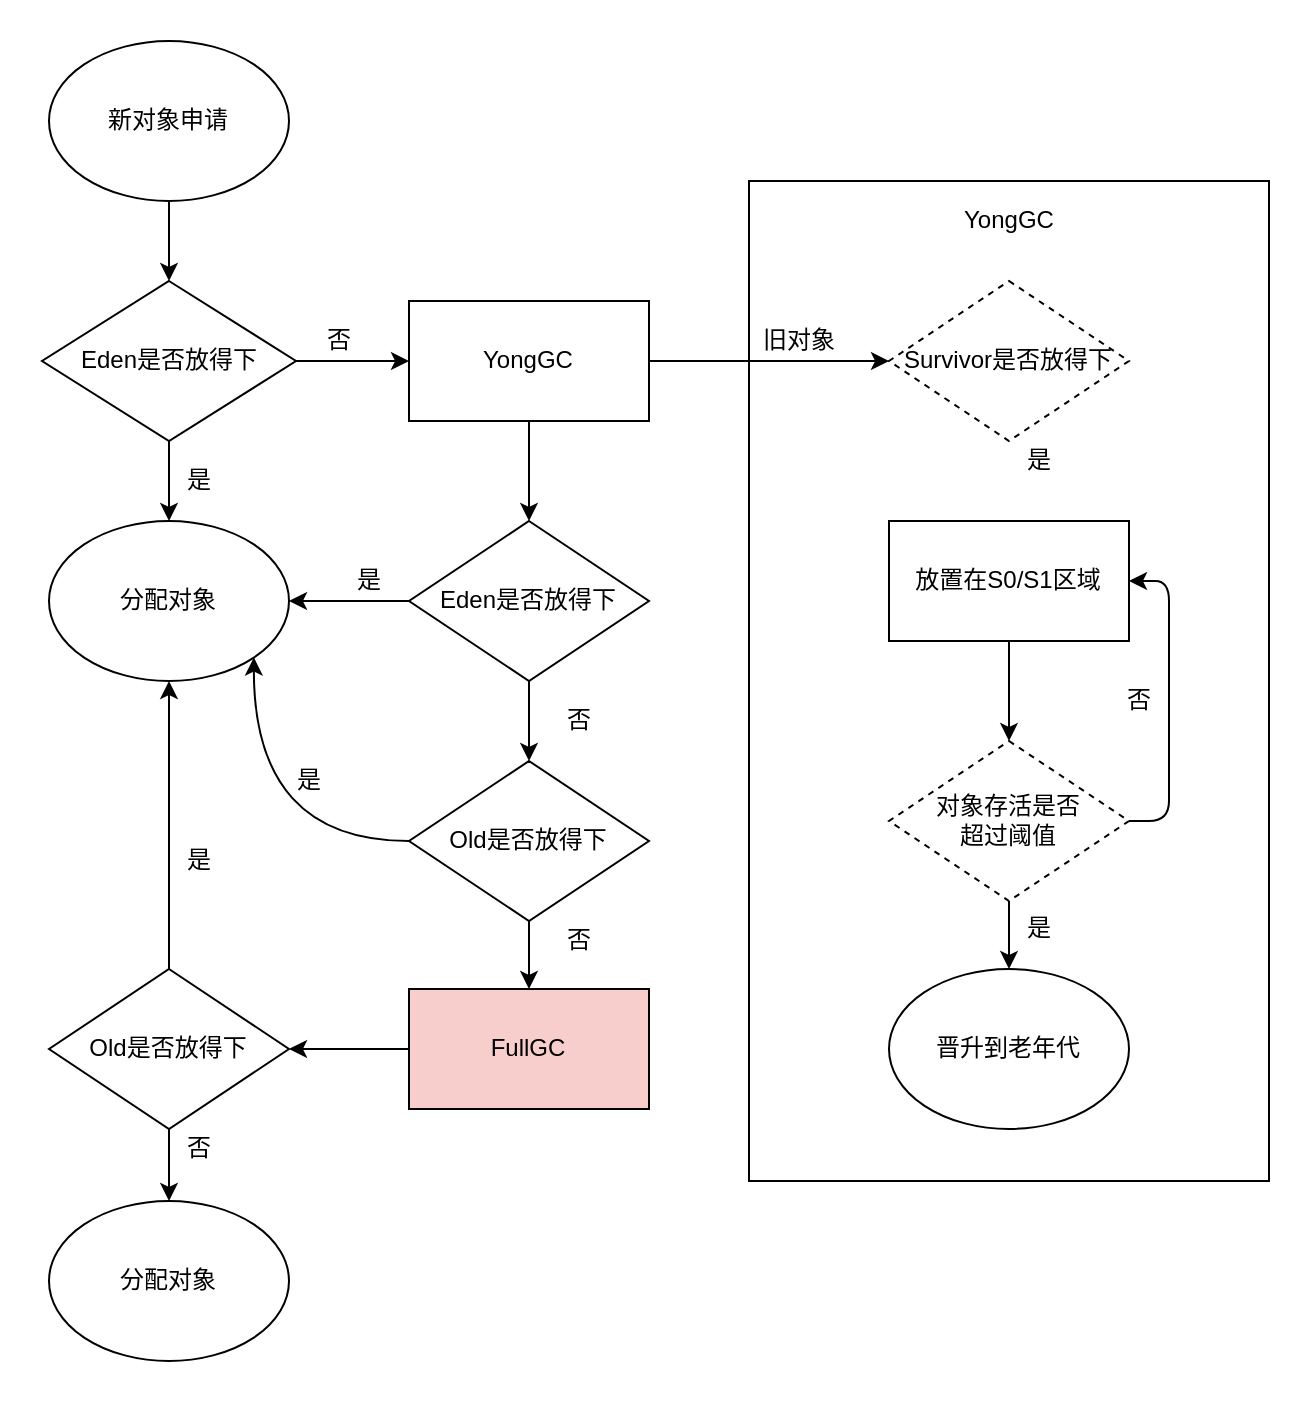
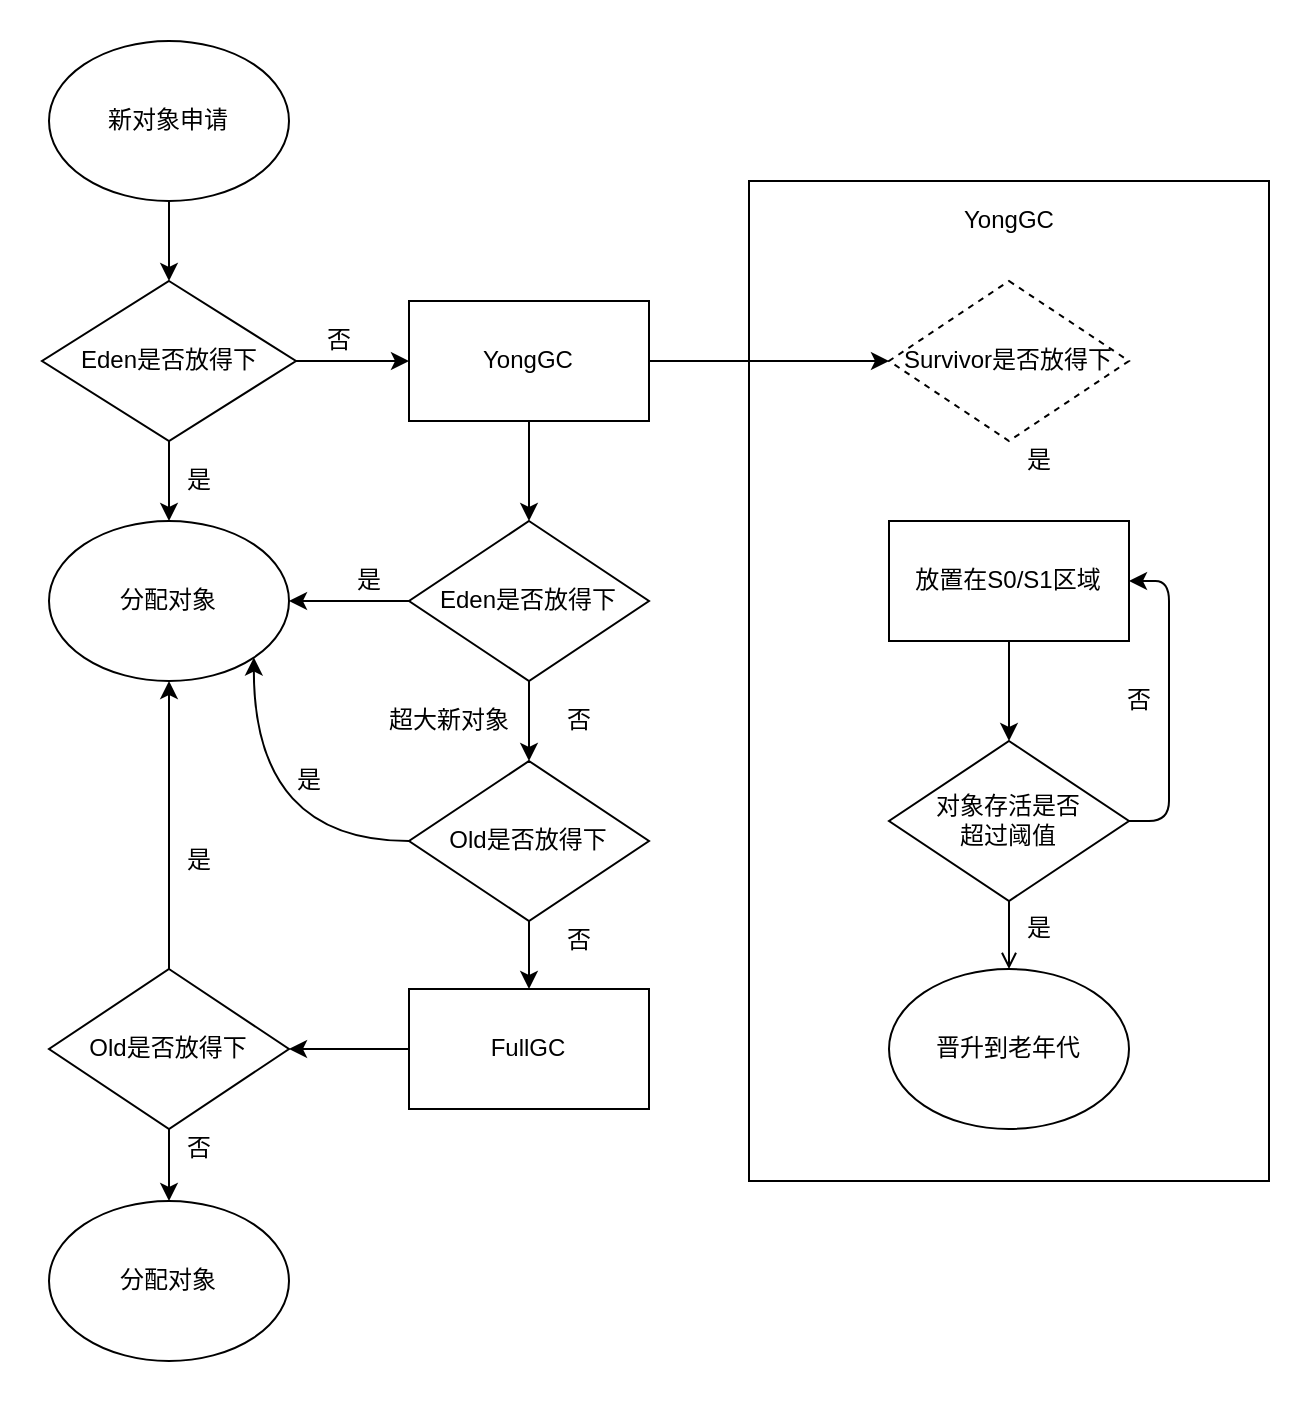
(799, 341) -> none
none -> (449, 721)
(1009, 821) -> (1009, 821)
(1009, 954) -> (1009, 957)
(529, 1049) -> (529, 1049)
